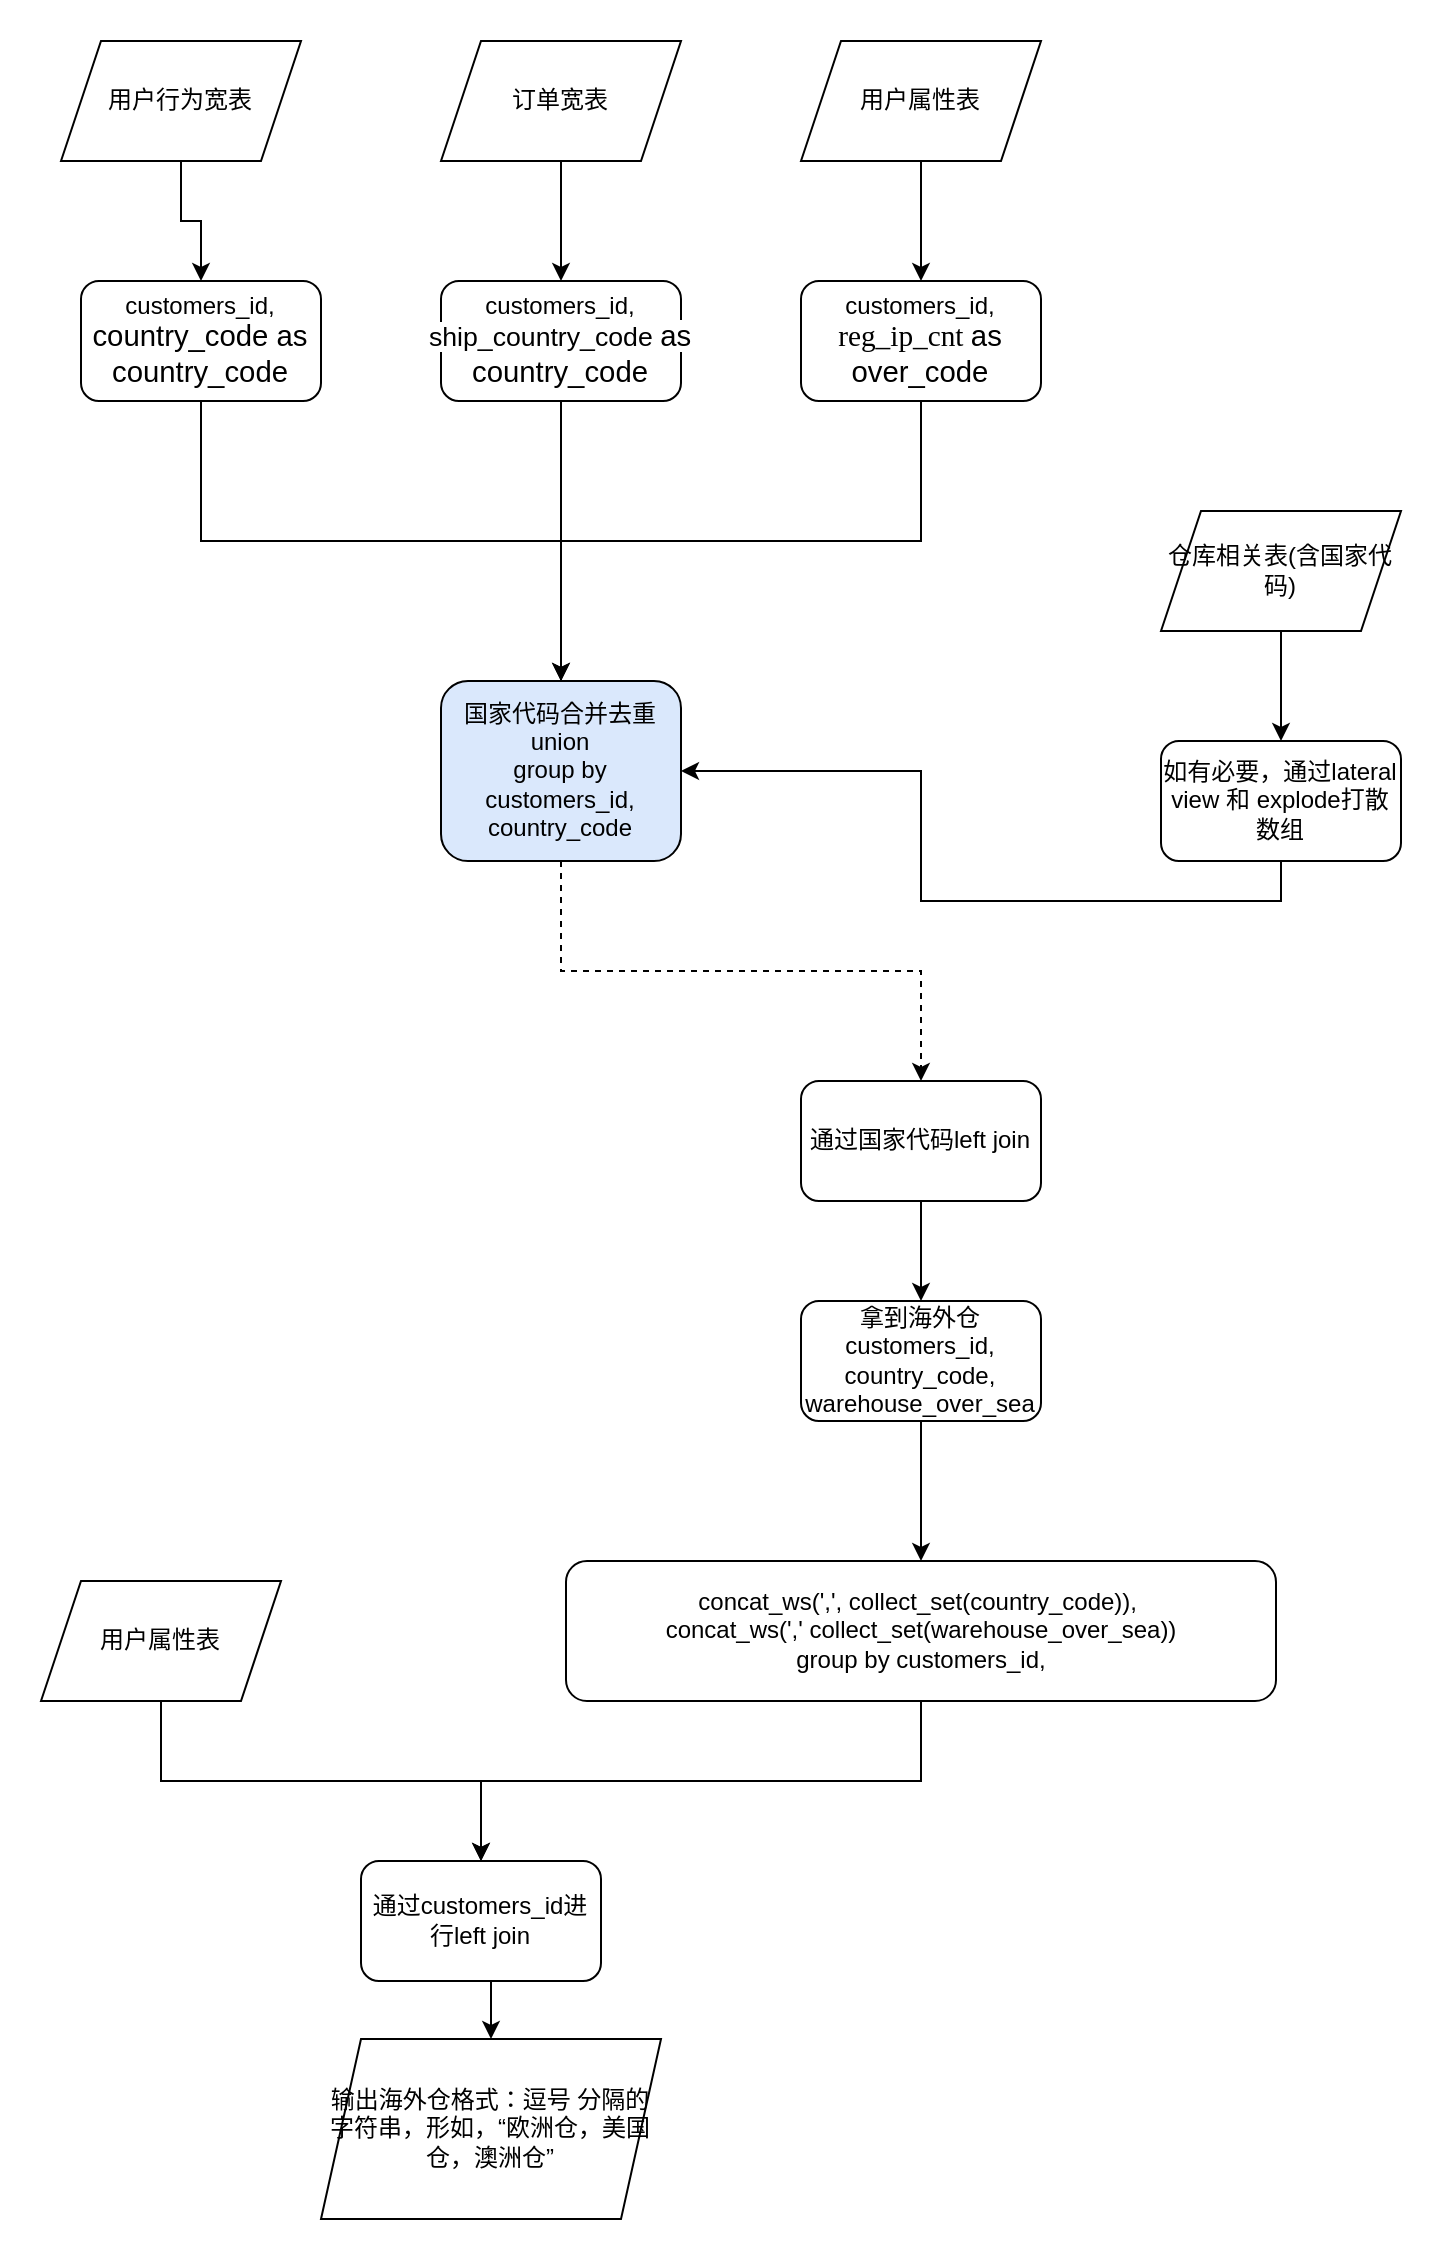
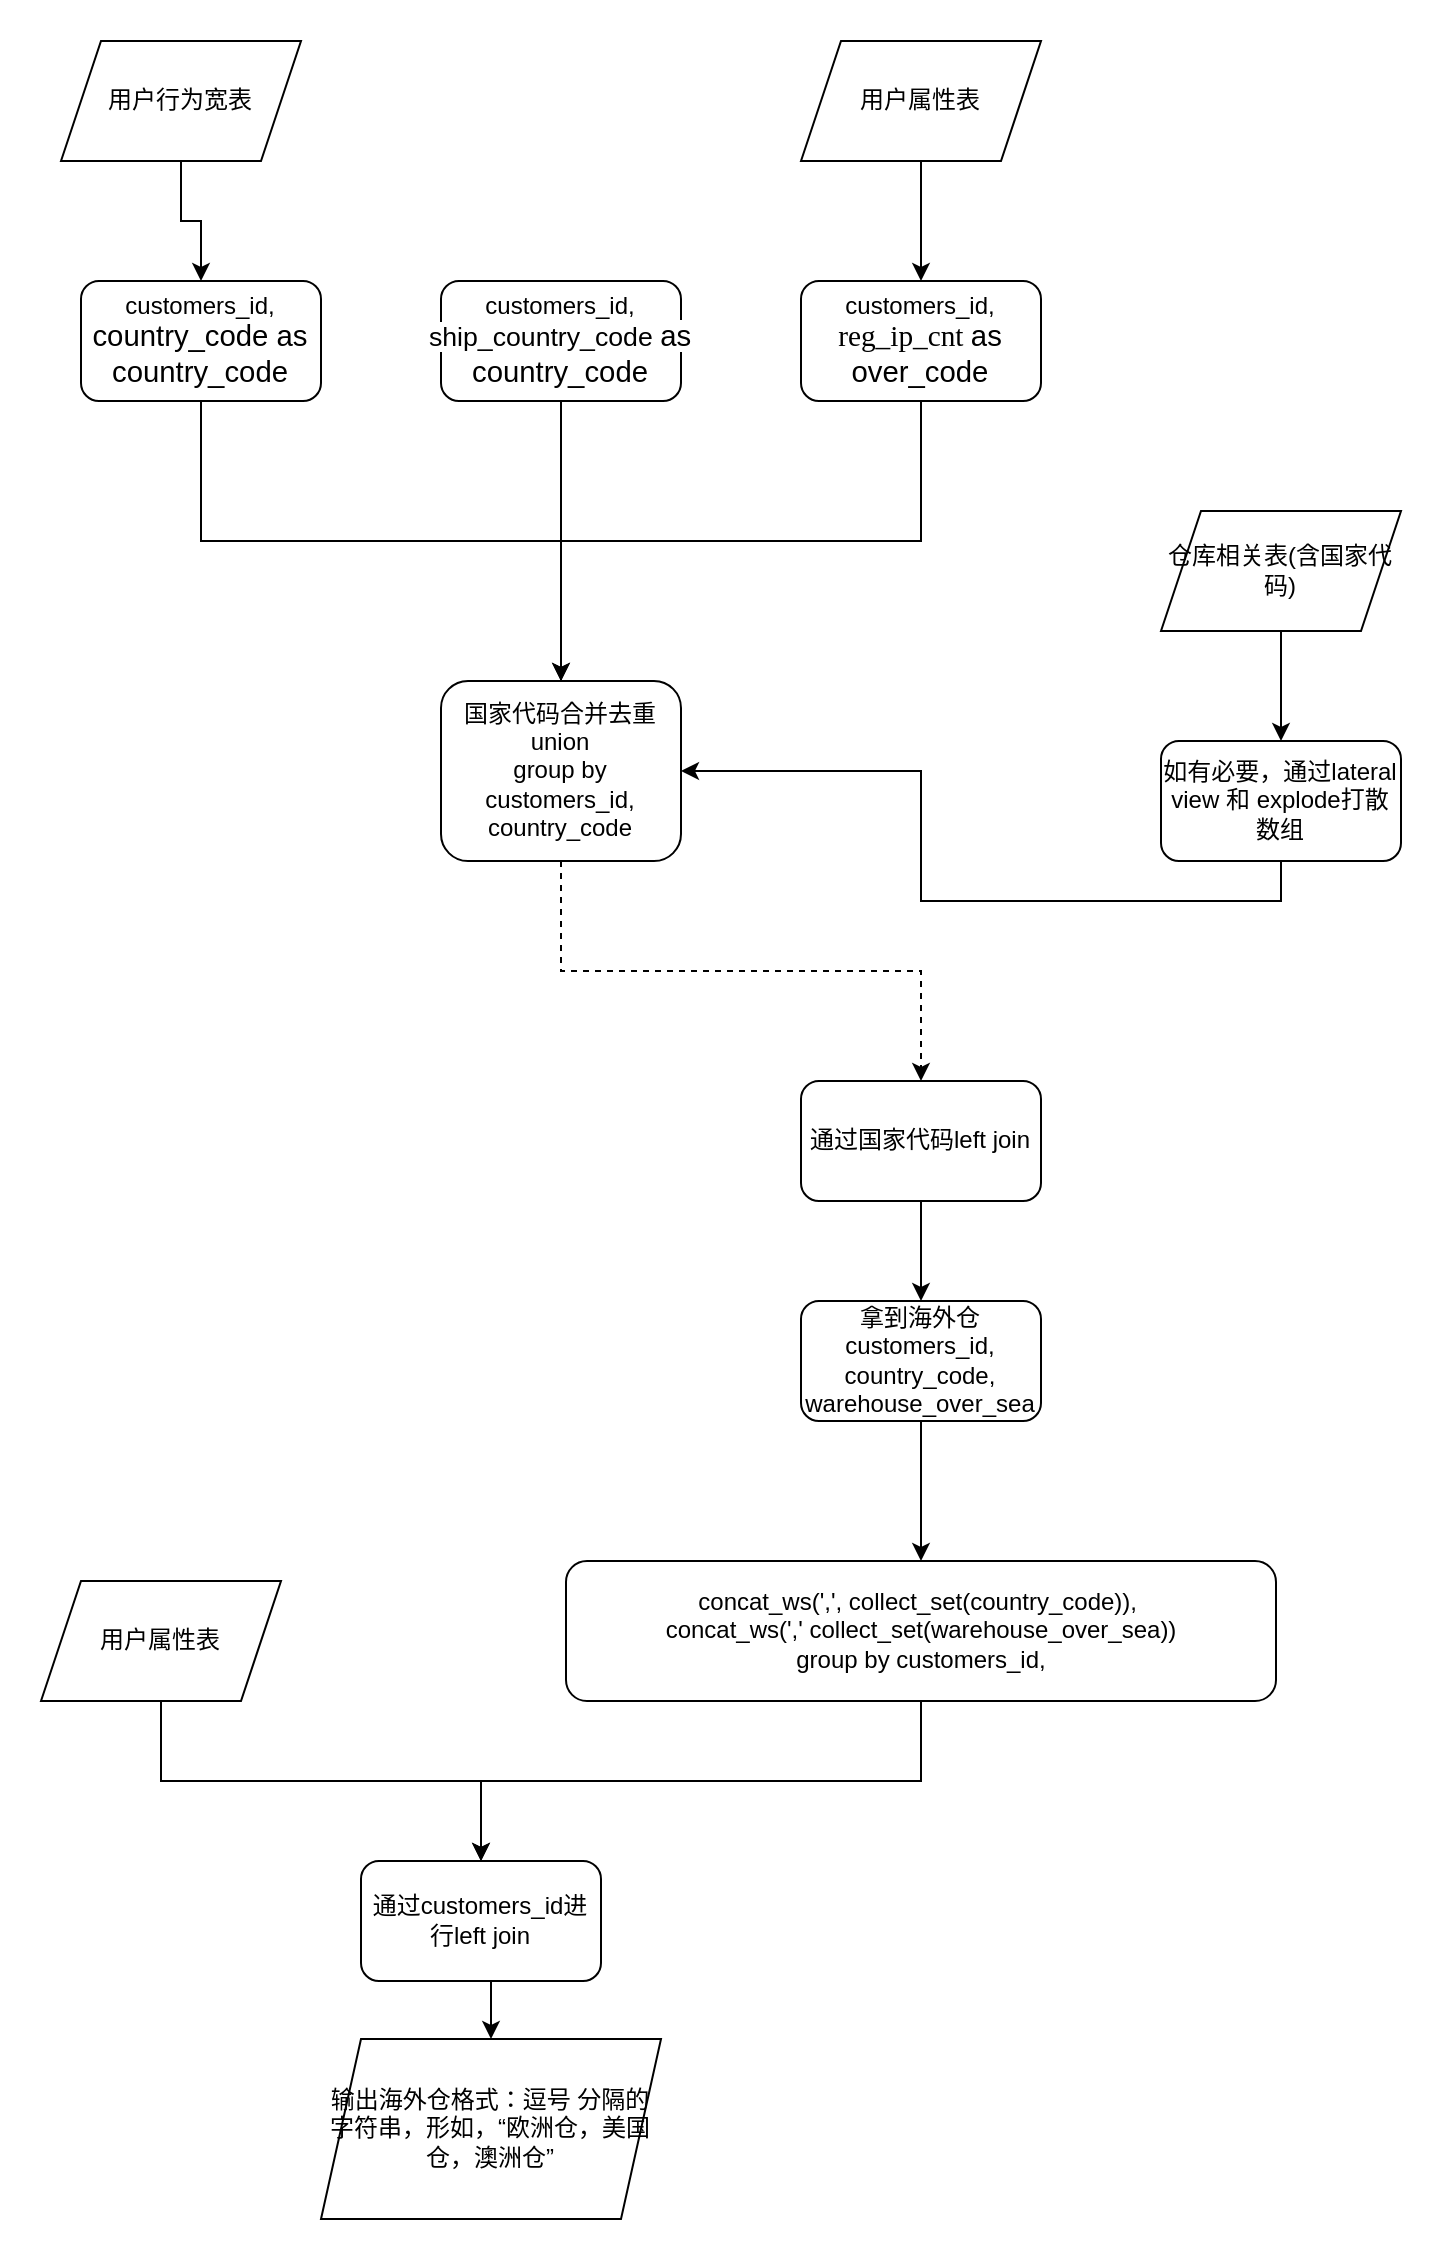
(561, 101) -> none
(561, 214) -> none
(561, 771) -> (561, 771)
